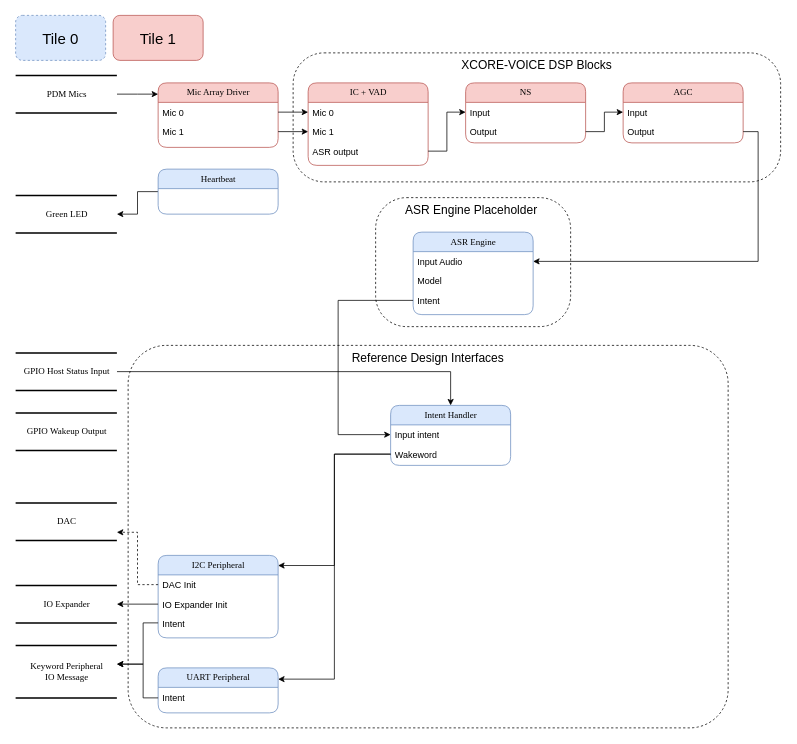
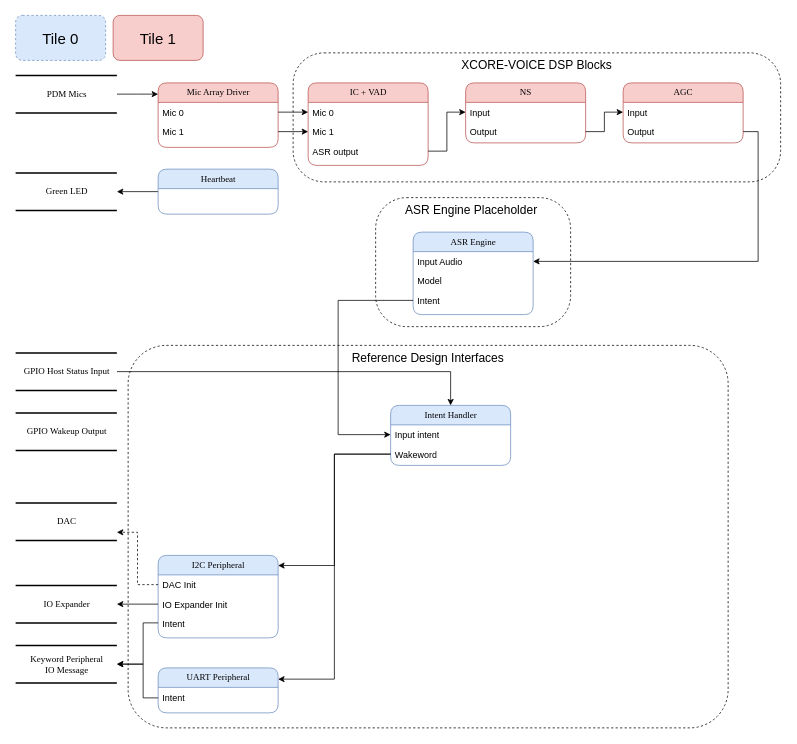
(66, 214) -> (66, 192)
(66, 672) -> (66, 664)
